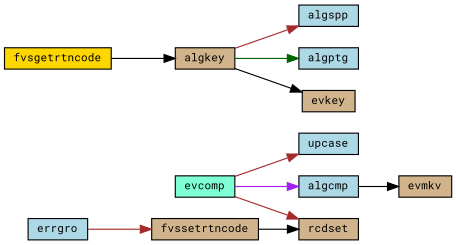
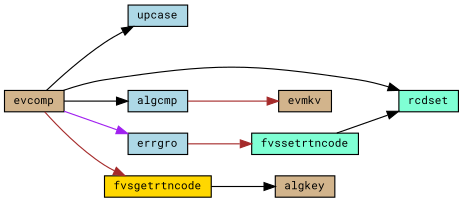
(329, 16) -> none
(329, 58) -> none
(329, 101) -> none
none -> (91, 121)
none -> (77, 144)
(261, 167) -> (83, 59)
(205, 187) -> (34, 101)
(261, 187) -> (90, 101)
(373, 187) -> (227, 101)
(261, 206) -> (226, 67)
(205, 229) -> (305, 144)
(329, 229) -> (429, 101)
